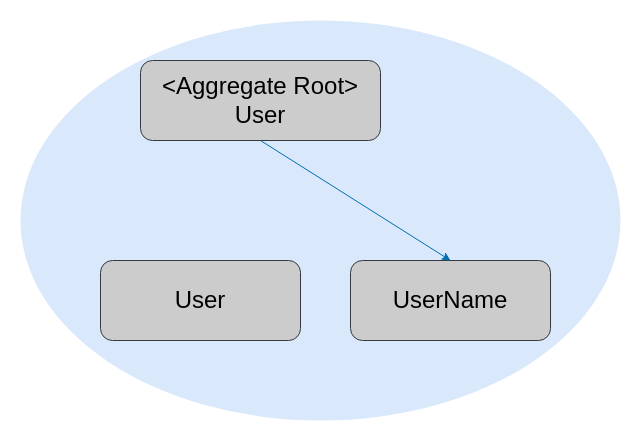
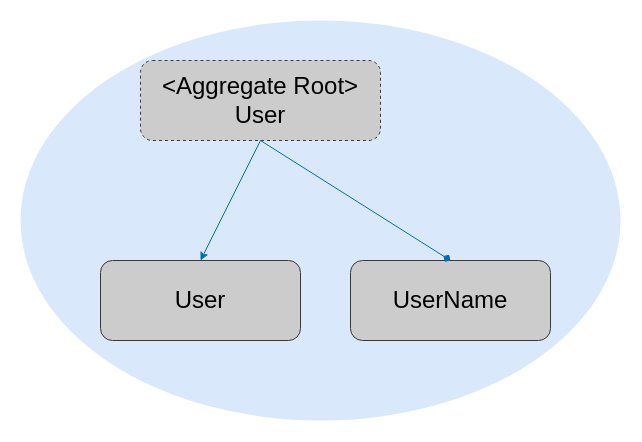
(261, 101) -> (261, 101)
none -> (232, 198)
(443, 256) -> (443, 256)
